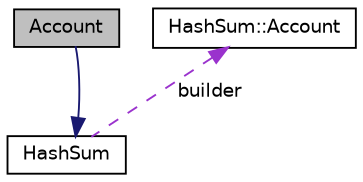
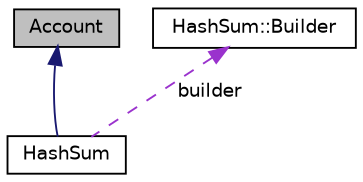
(254, 28) -> (254, 28)
(79, 82) -> (54, 101)
